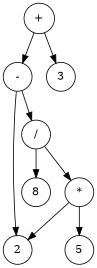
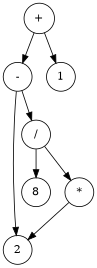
(61, 77) -> (61, 77)
(79, 250) -> none
